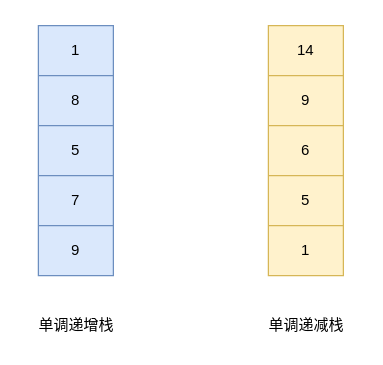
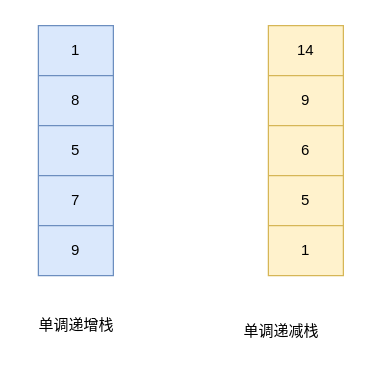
(306, 326) -> (281, 332)
